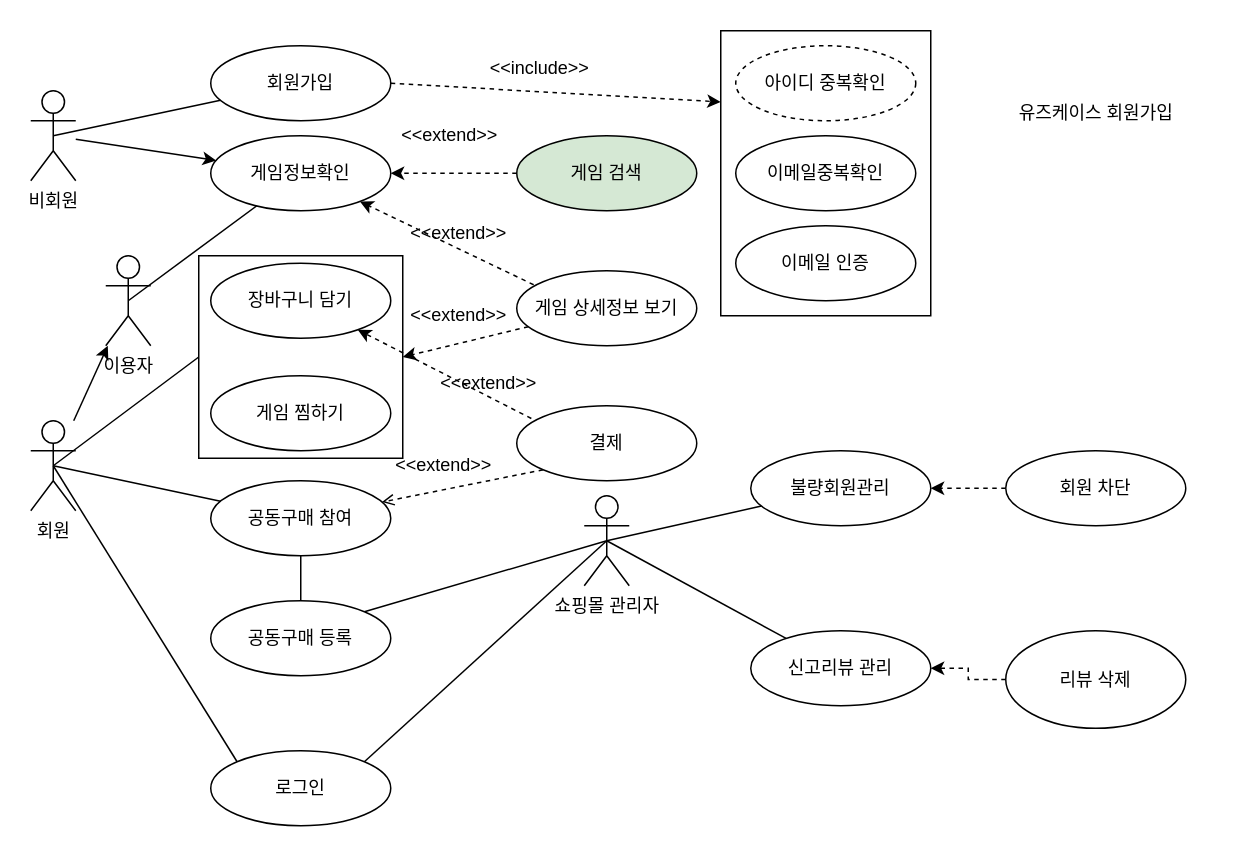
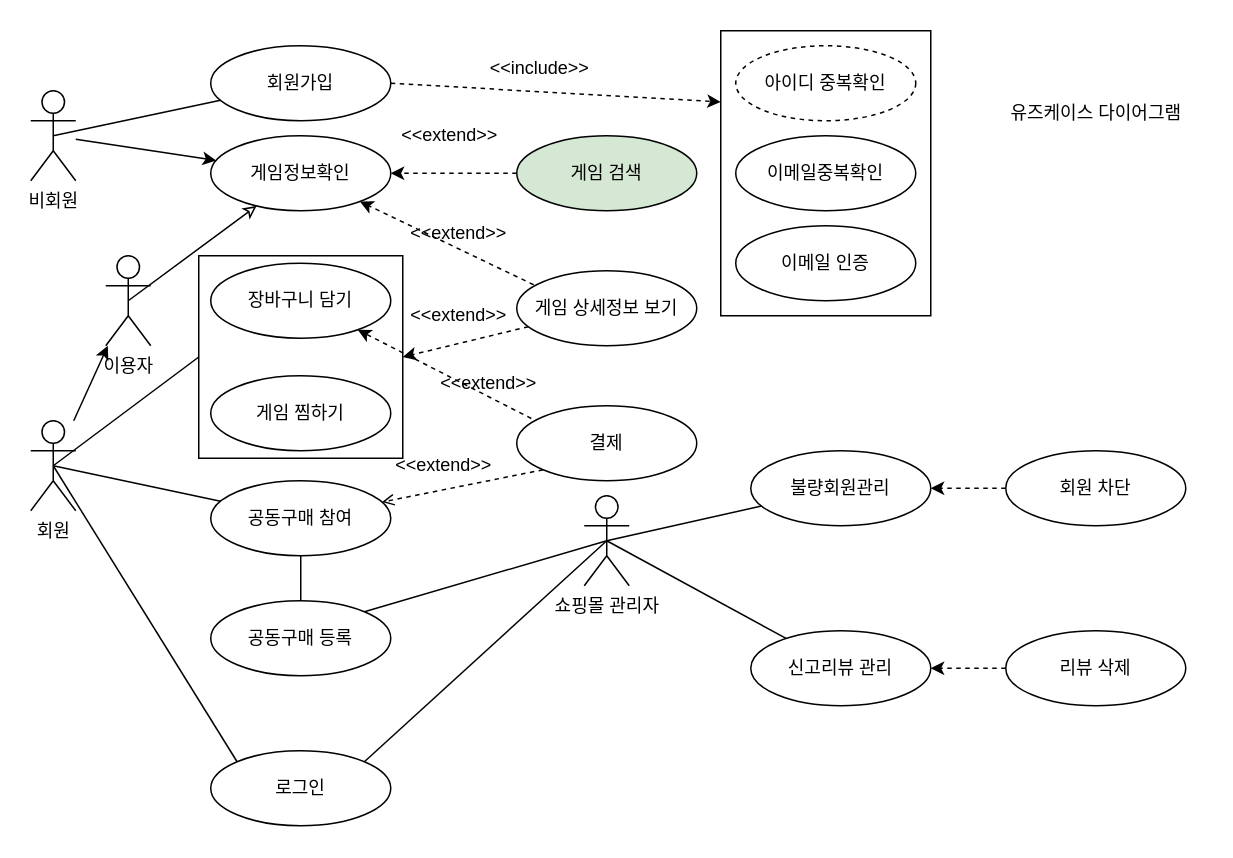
(1097, 113) -> (1097, 113)
(251, 210) -> (247, 213)
(1096, 680) -> (1096, 668)
